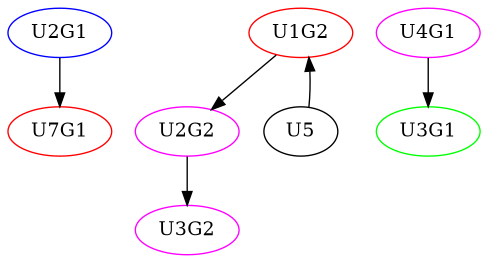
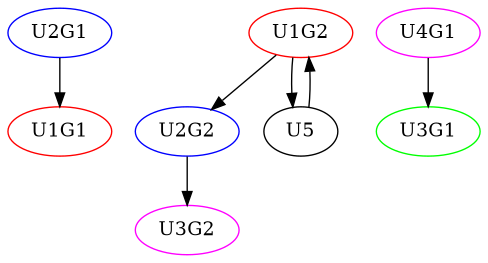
none -> (292, 75)
(60, 131) -> (60, 131)
(187, 131) -> (187, 131)
